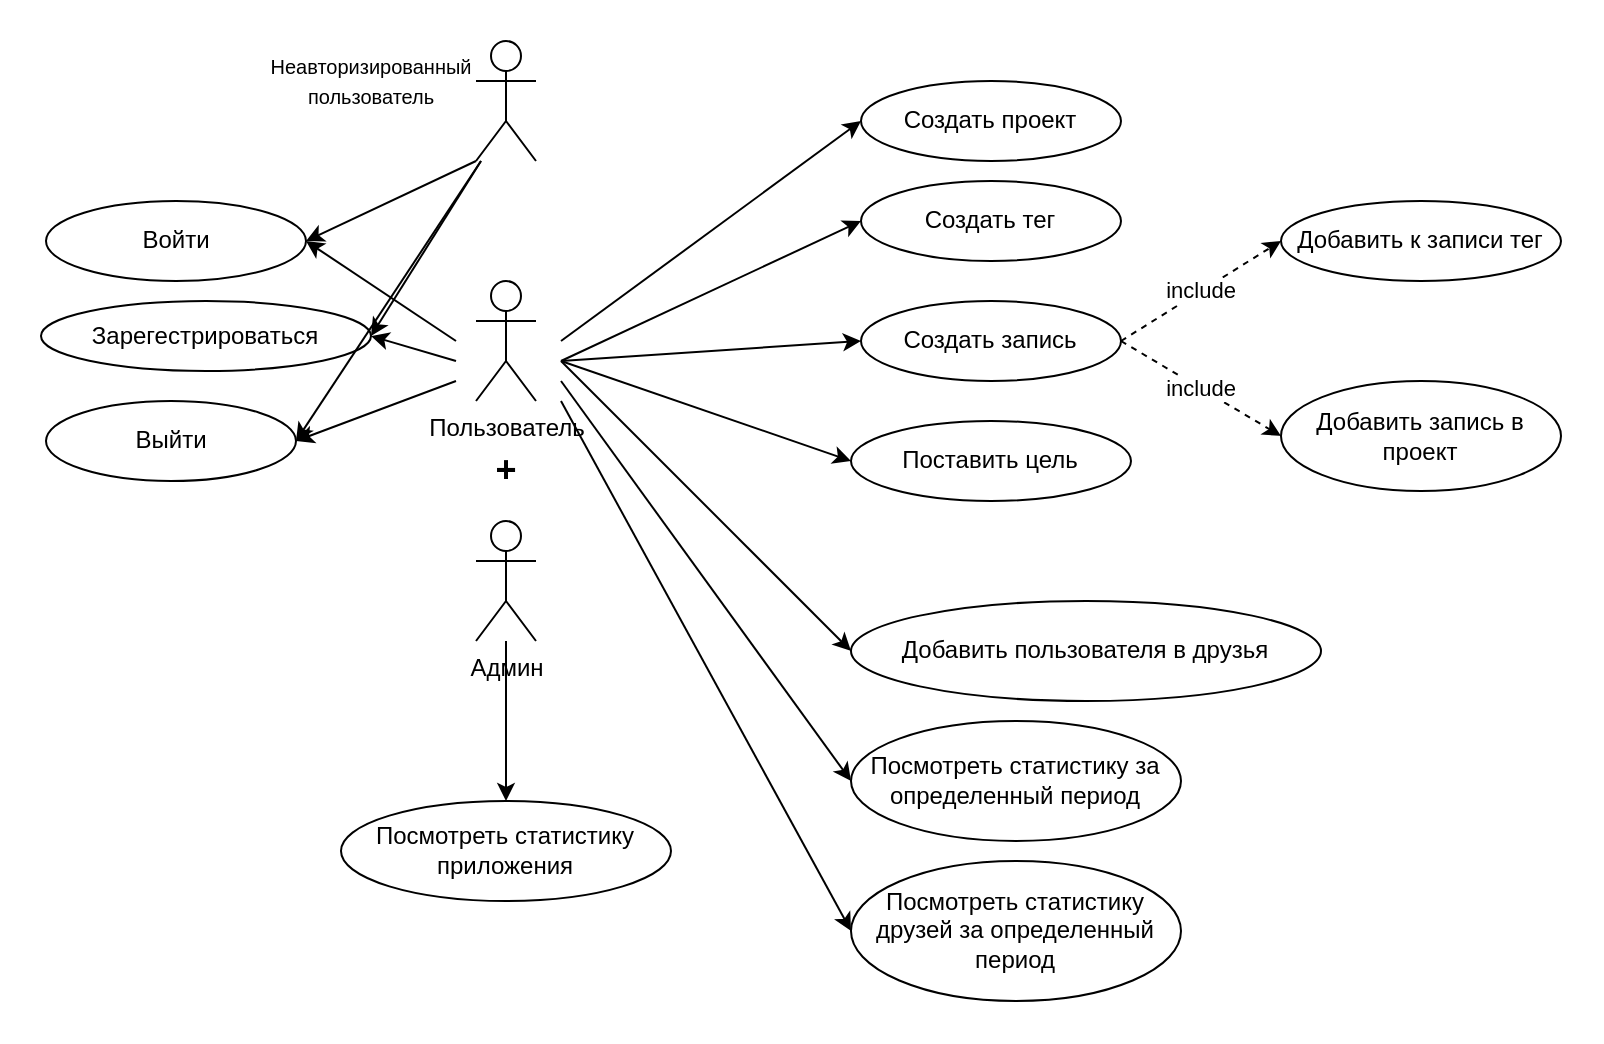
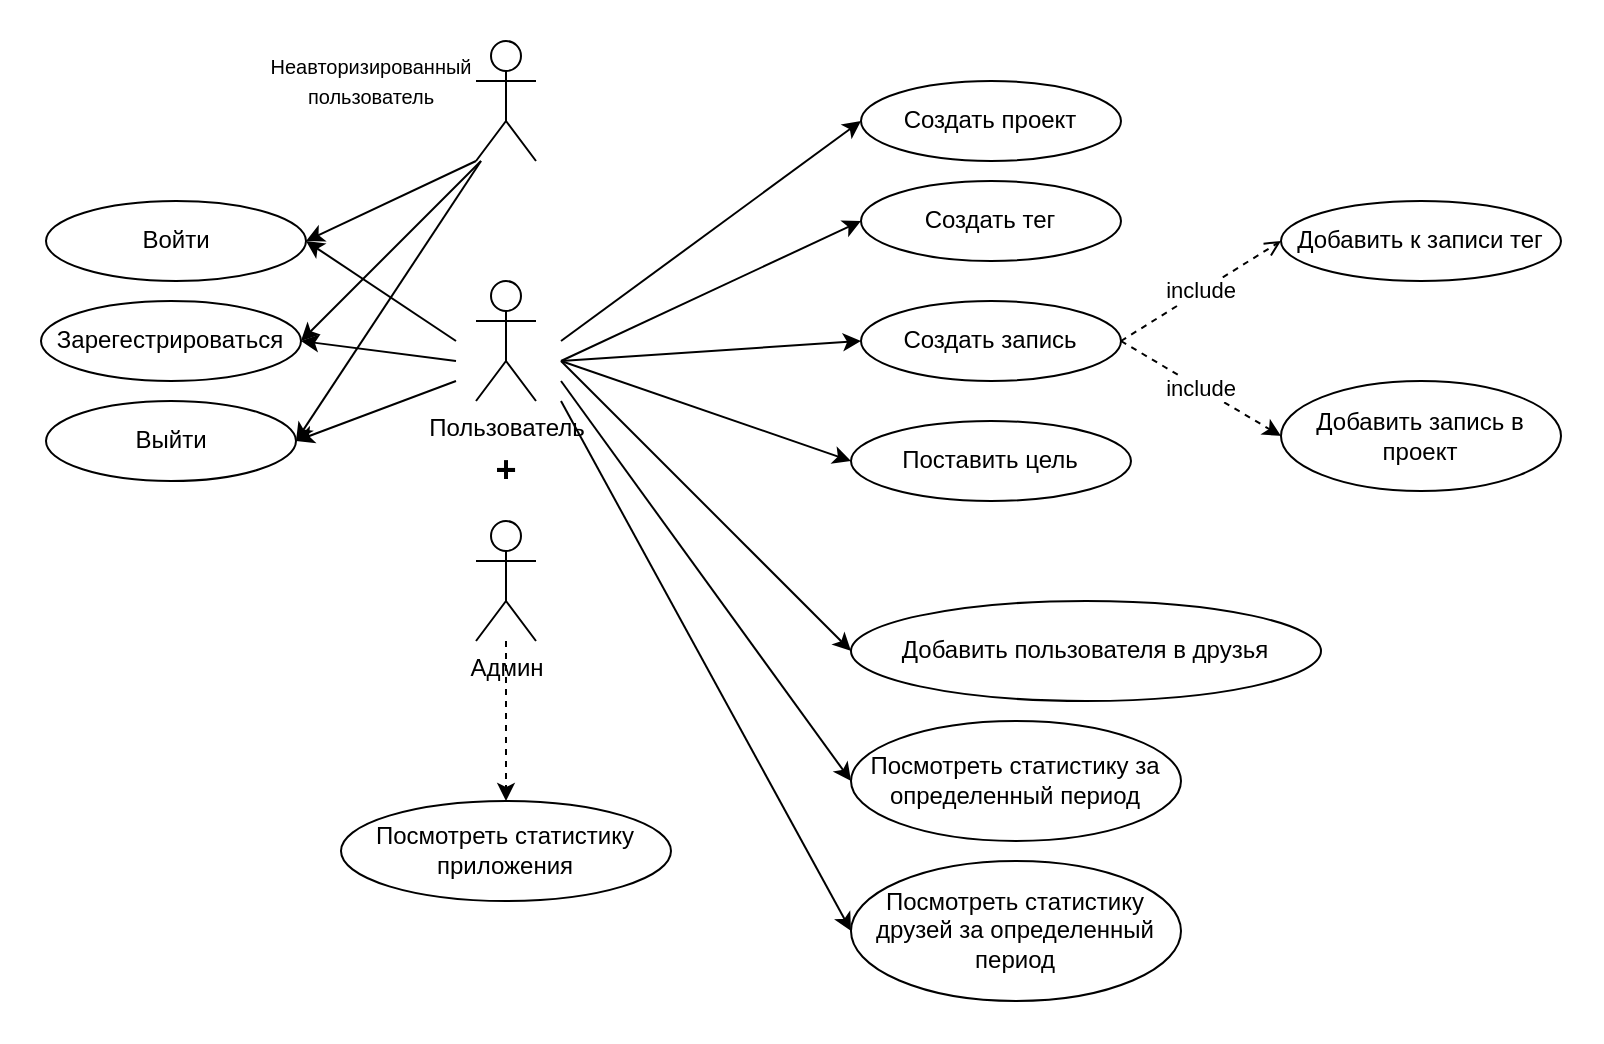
(1268, 249) -> (1271, 247)
(206, 336) -> (171, 341)
(506, 714) -> (506, 714)
